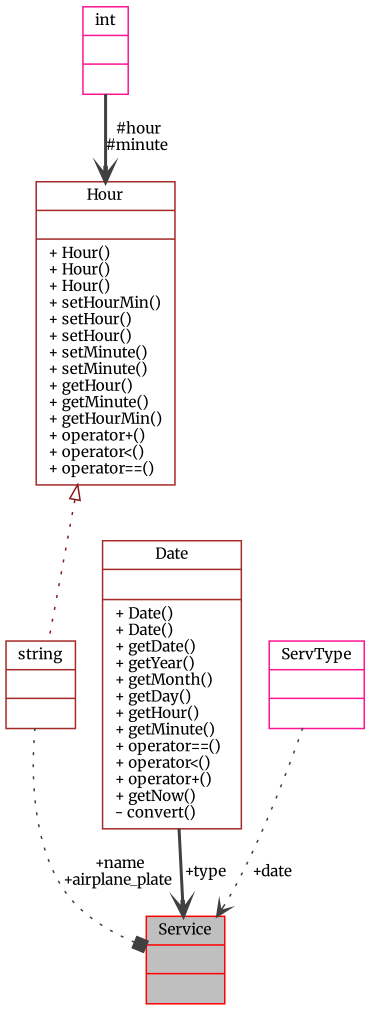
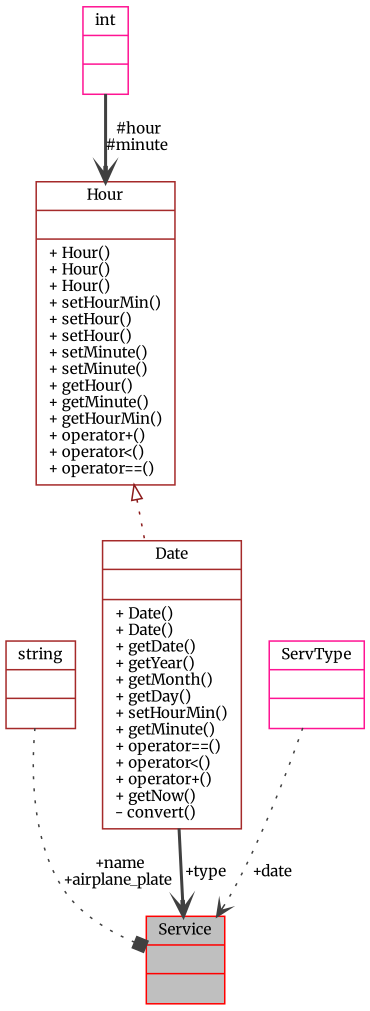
(62, 571) -> (141, 521)
(158, 713) -> (172, 713)
